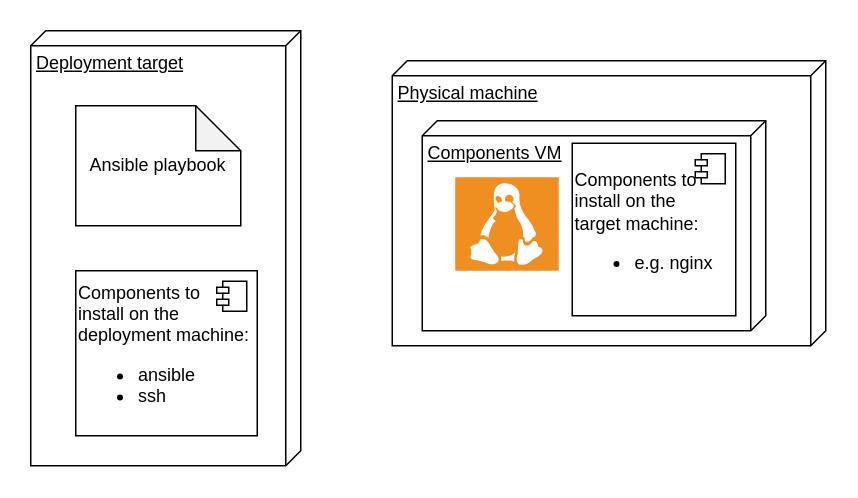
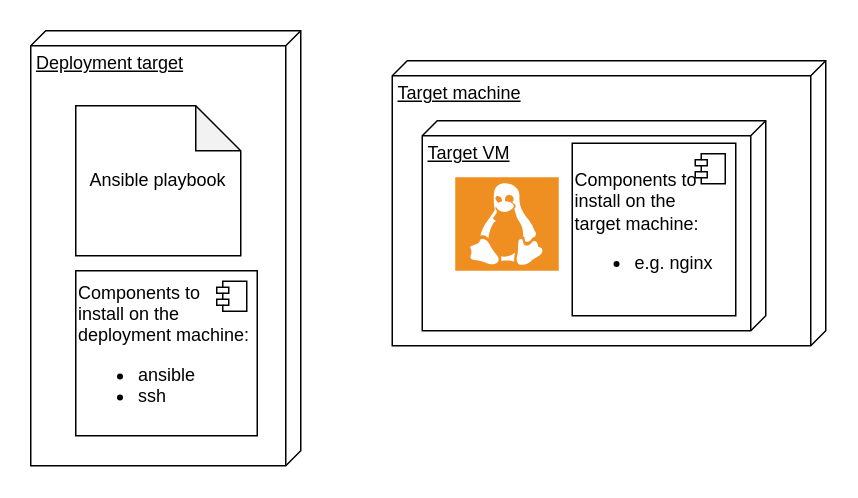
(470, 94) -> (464, 94)
(491, 154) -> (471, 154)
(158, 166) -> (158, 181)
